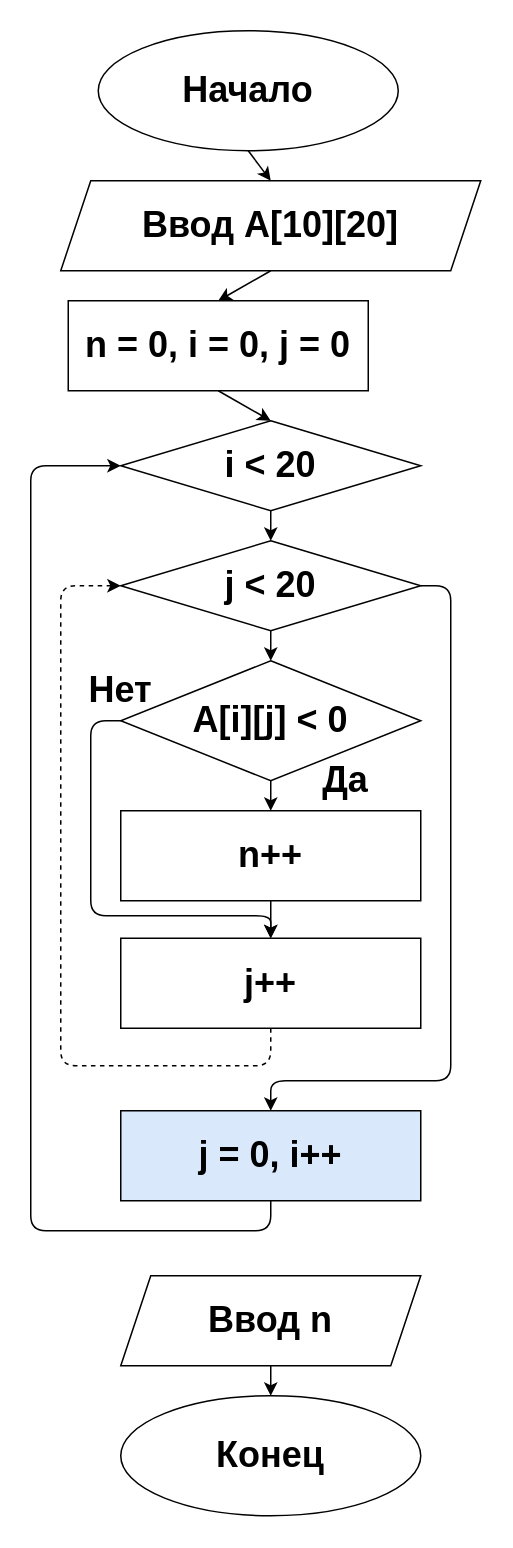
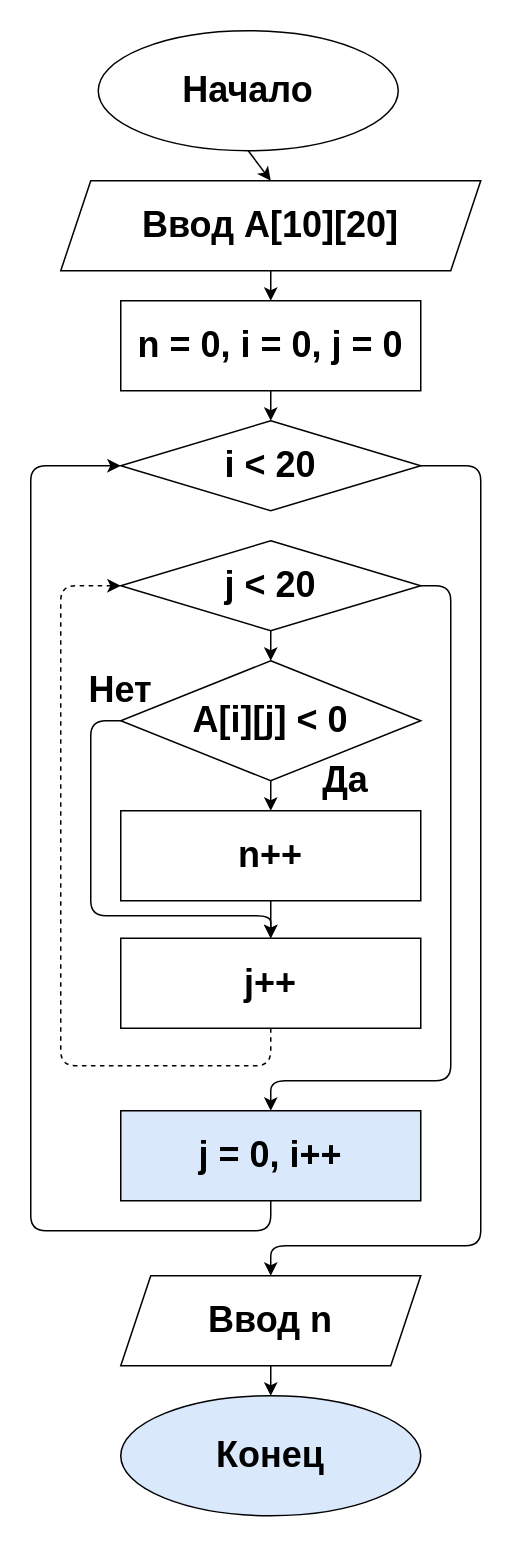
(218, 346) -> (271, 346)
(271, 521) -> none
none -> (481, 935)
(271, 1456) -> (271, 1456)
